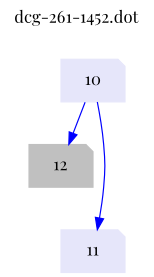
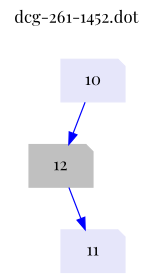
(105, 160) -> (75, 203)
